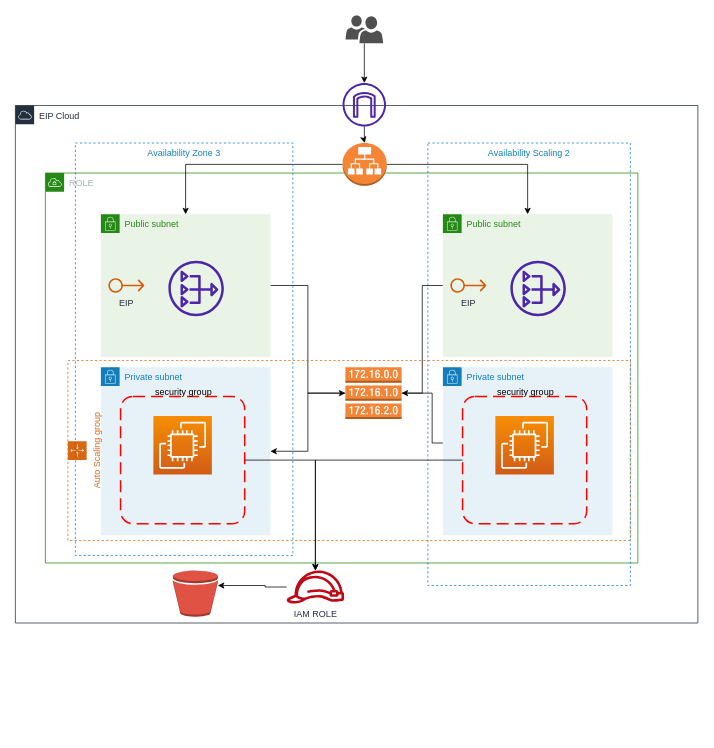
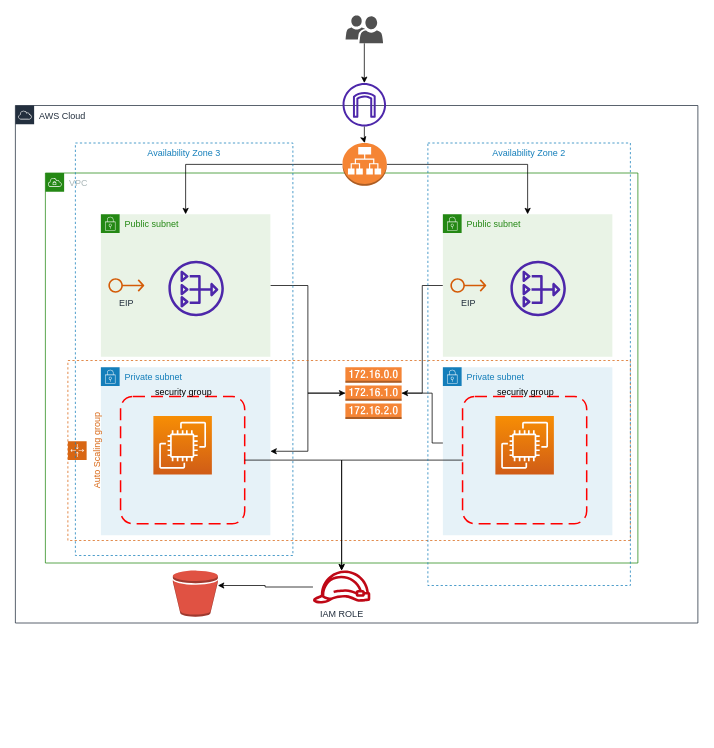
(60, 116) -> (60, 116)
(529, 153) -> (529, 153)
(79, 184) -> (77, 184)
(315, 587) -> (342, 587)
